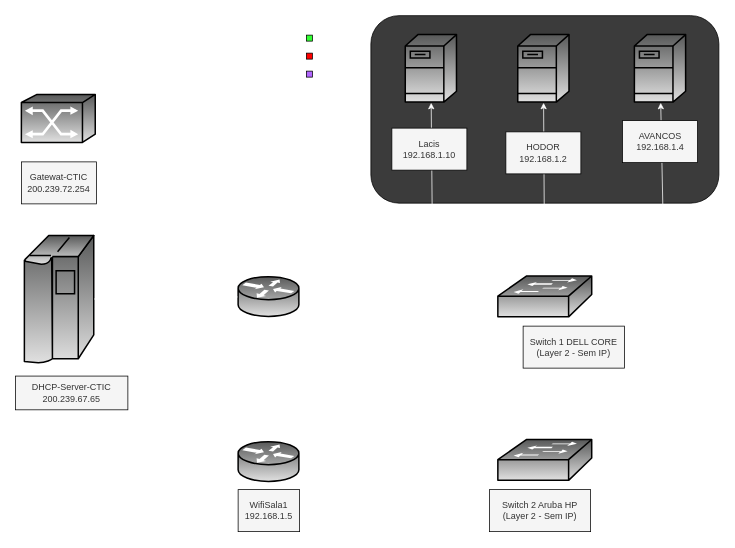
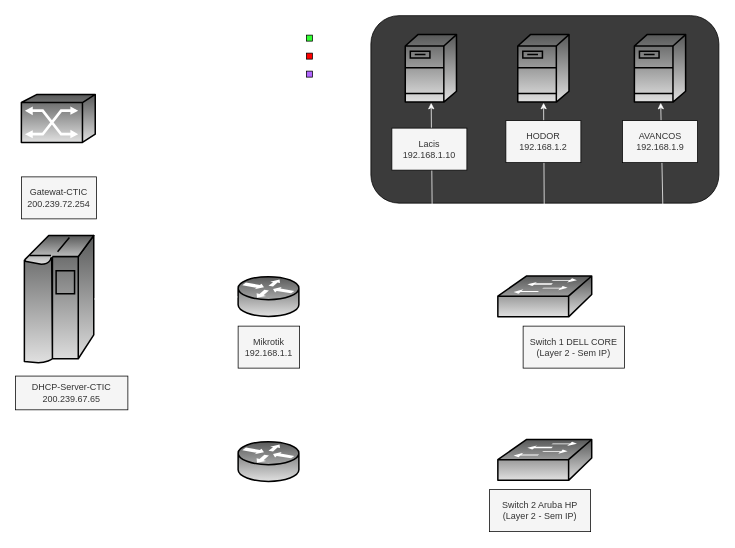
(660, 141) -> (660, 141)
(543, 153) -> (543, 141)
(59, 183) -> (59, 198)
none -> (269, 347)
(269, 510) -> none
